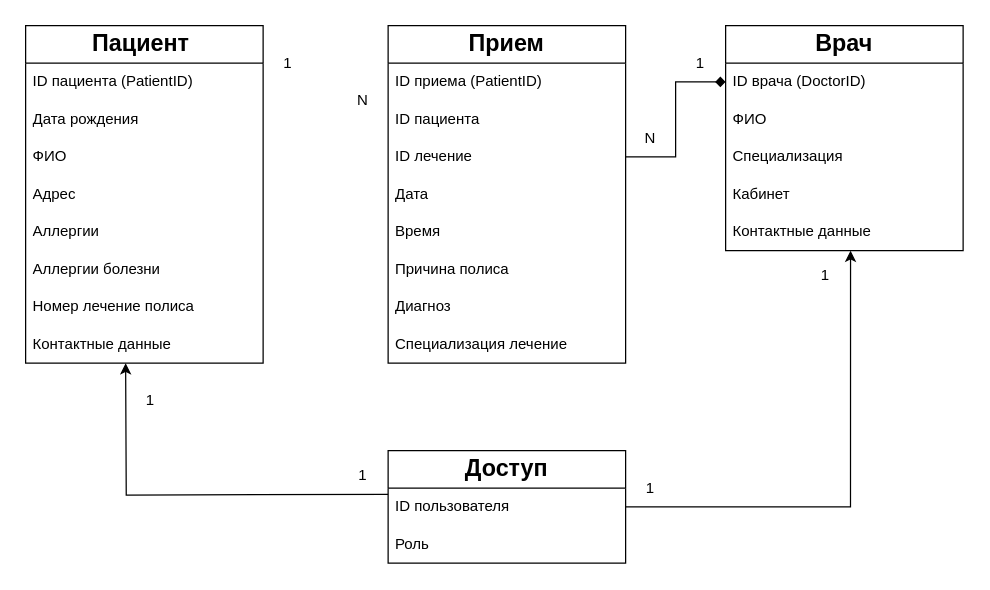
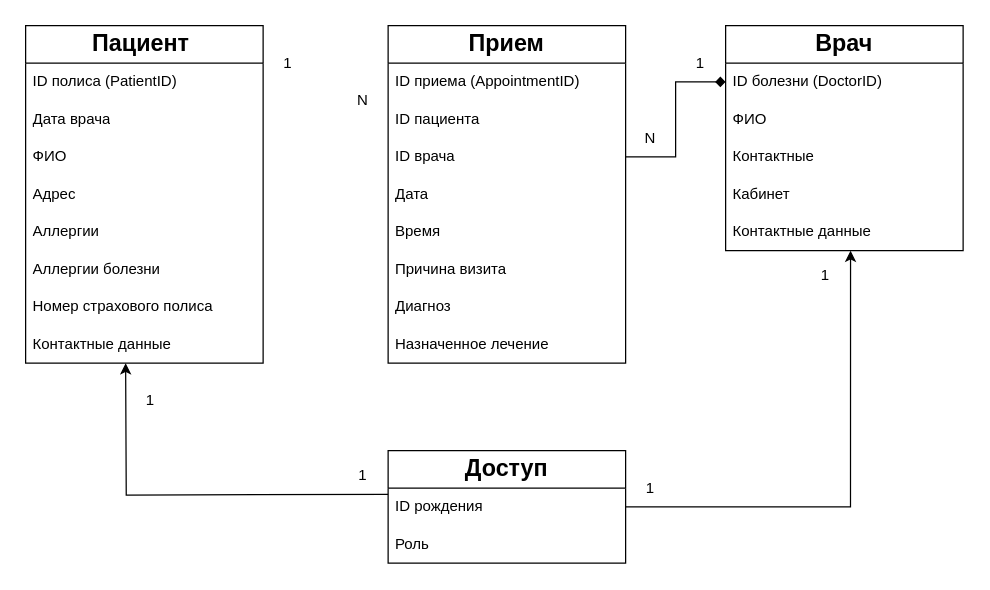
(124, 82) -> (115, 82)
(478, 82) -> (495, 82)
(809, 82) -> (817, 82)
(86, 119) -> (73, 119)
(436, 157) -> (427, 157)
(788, 157) -> (775, 157)
(452, 269) -> (452, 269)
(113, 307) -> (126, 307)
(482, 344) -> (473, 344)
(457, 507) -> (440, 507)
